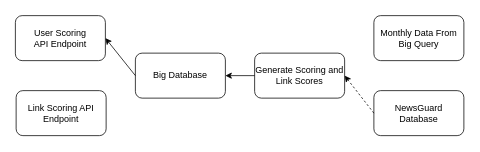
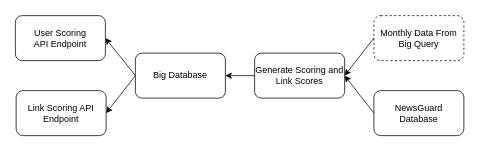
(419, 38) -> (419, 38)
none -> (361, 55)
none -> (122, 92)
(361, 96) -> (361, 96)
